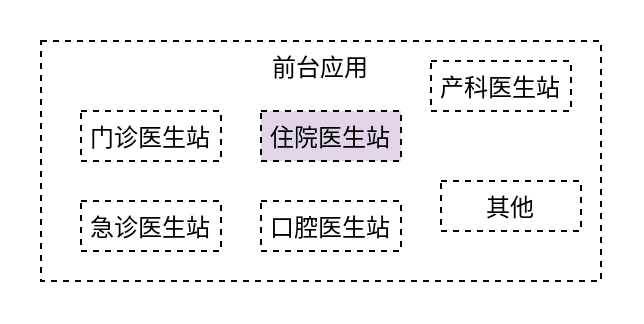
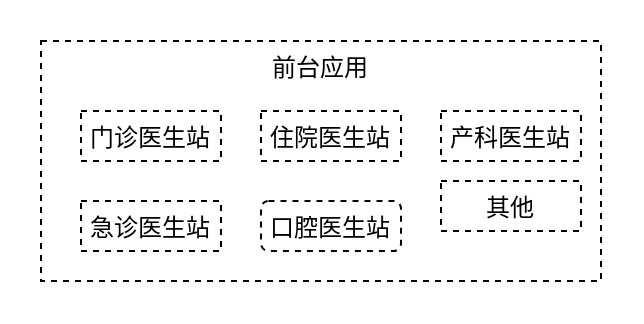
(501, 86) -> (511, 136)
(331, 136) -> (331, 136)
(331, 226) -> (331, 226)
